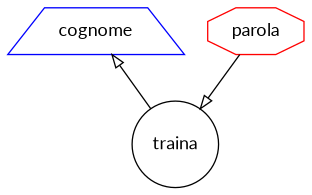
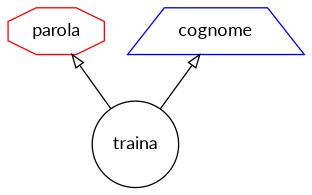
(224, 76) -> (95, 87)
